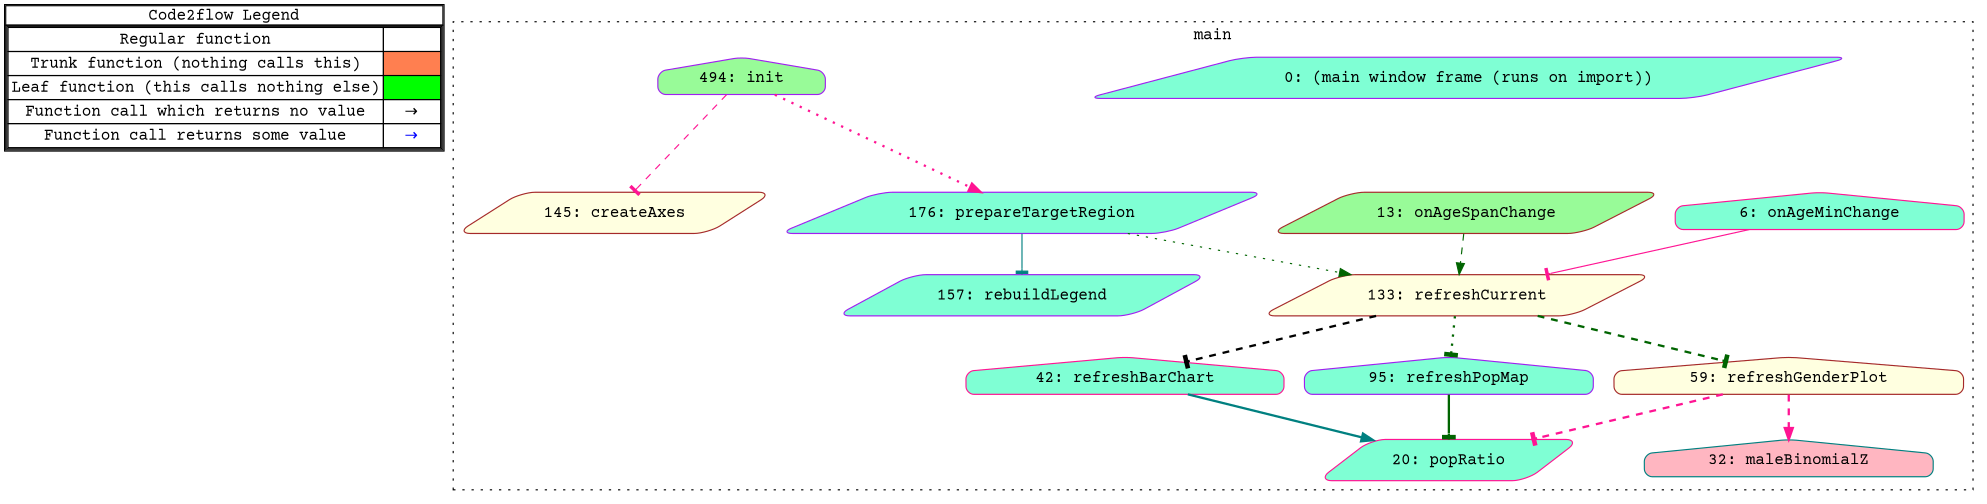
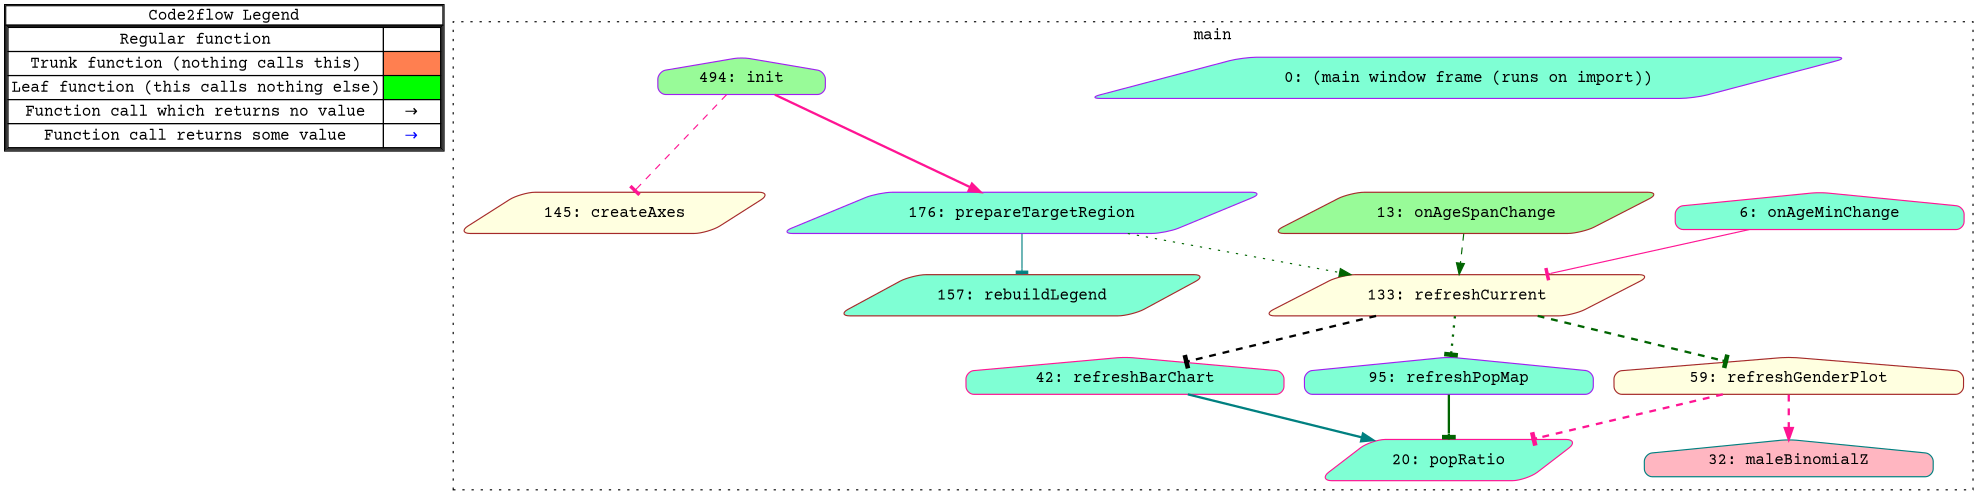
(872, 141) -> (872, 141)
(1022, 295) -> (1022, 295)
